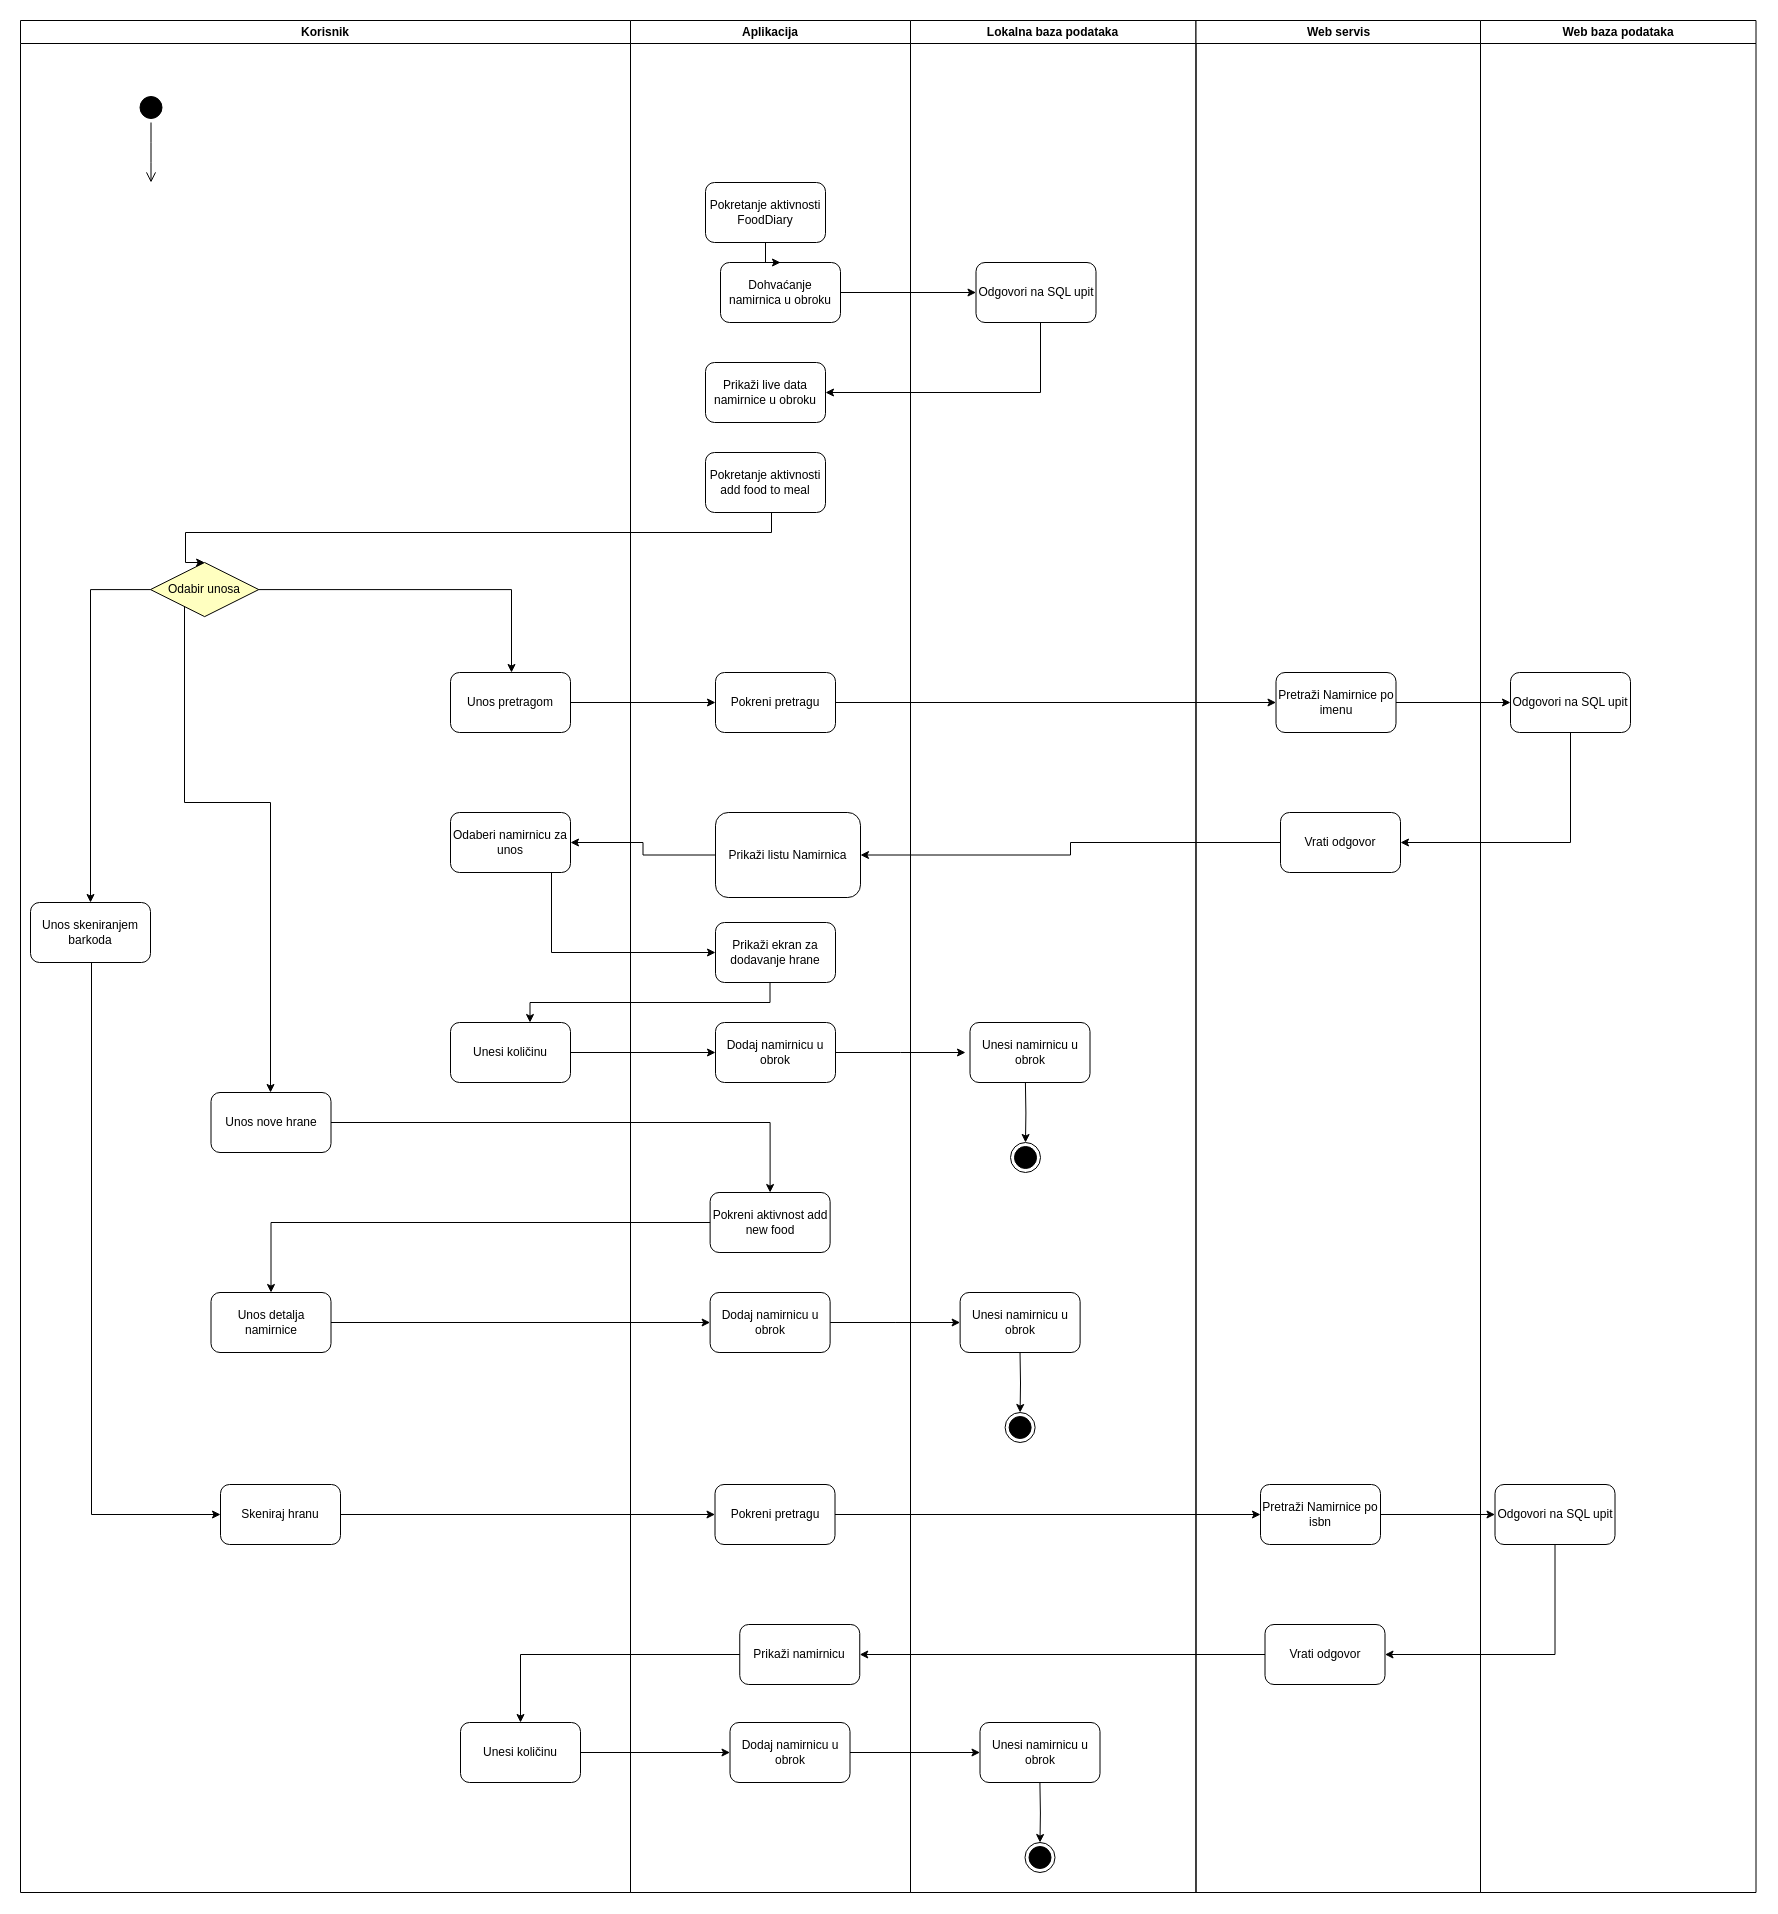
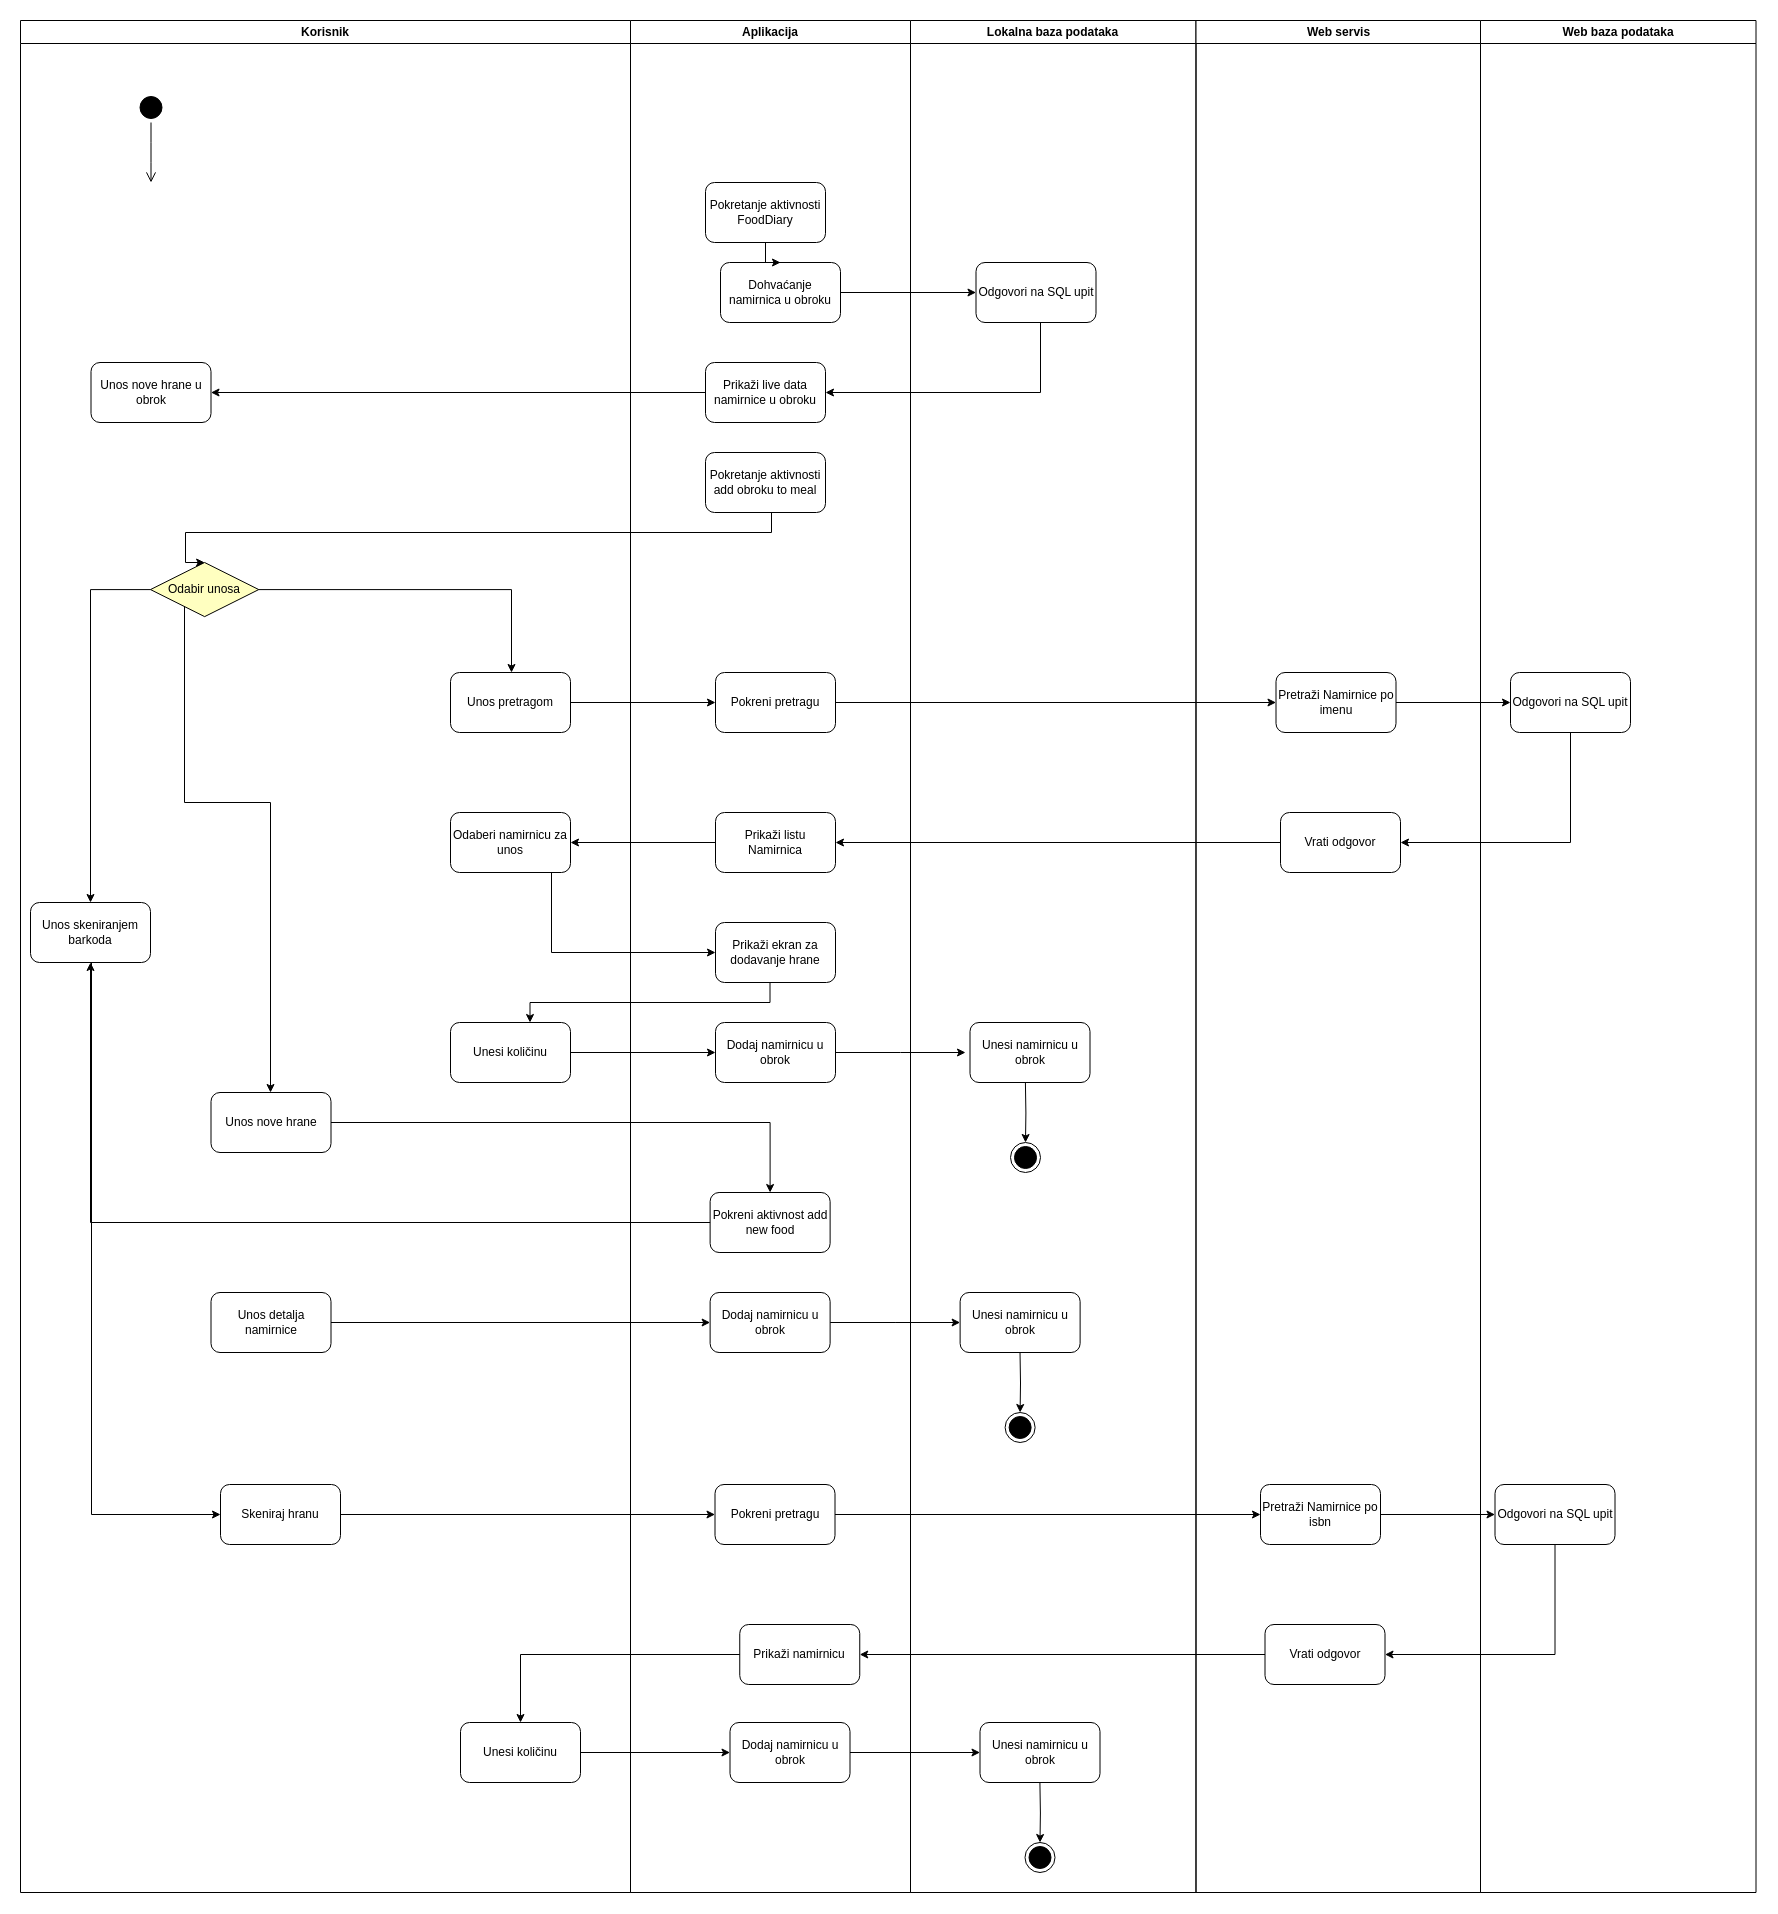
none -> (151, 393)
none -> (461, 393)
(766, 483) -> (766, 483)
(788, 855) -> (776, 843)
(271, 1253) -> (183, 1223)
